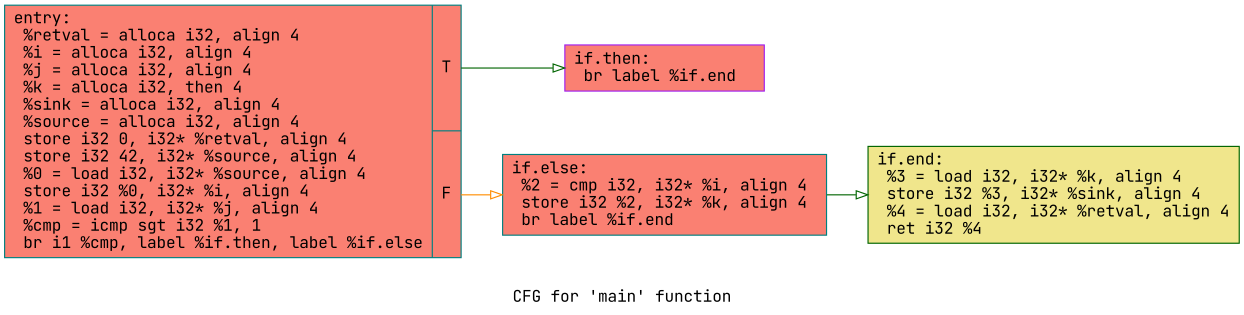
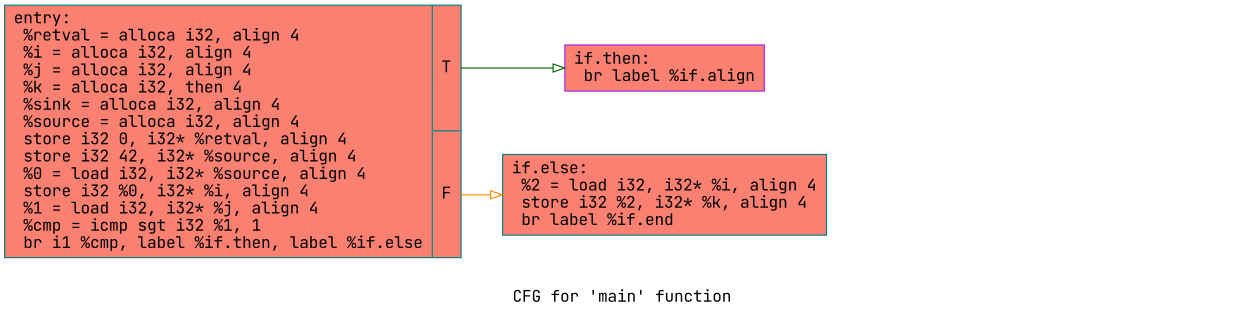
(655, 76) -> (665, 76)
(659, 186) -> (665, 186)
(1054, 195) -> none
